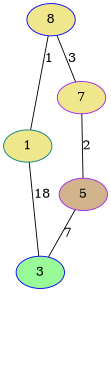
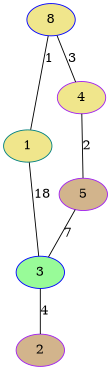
(82, 98) -> (82, 98)
none -> (40, 350)
